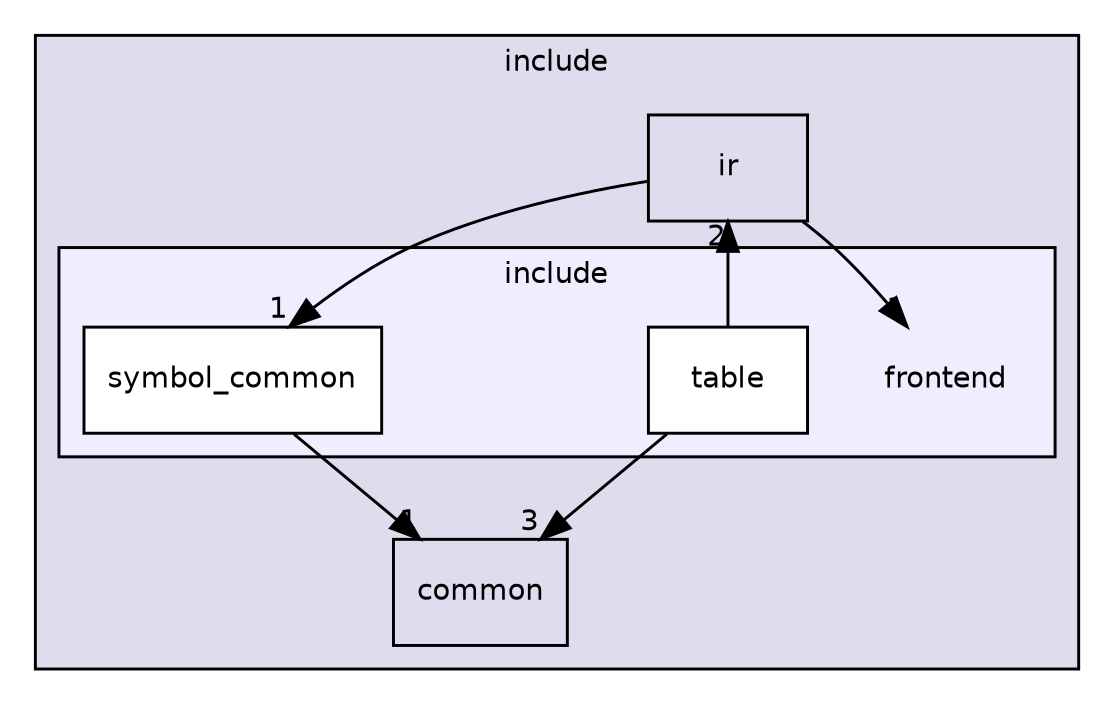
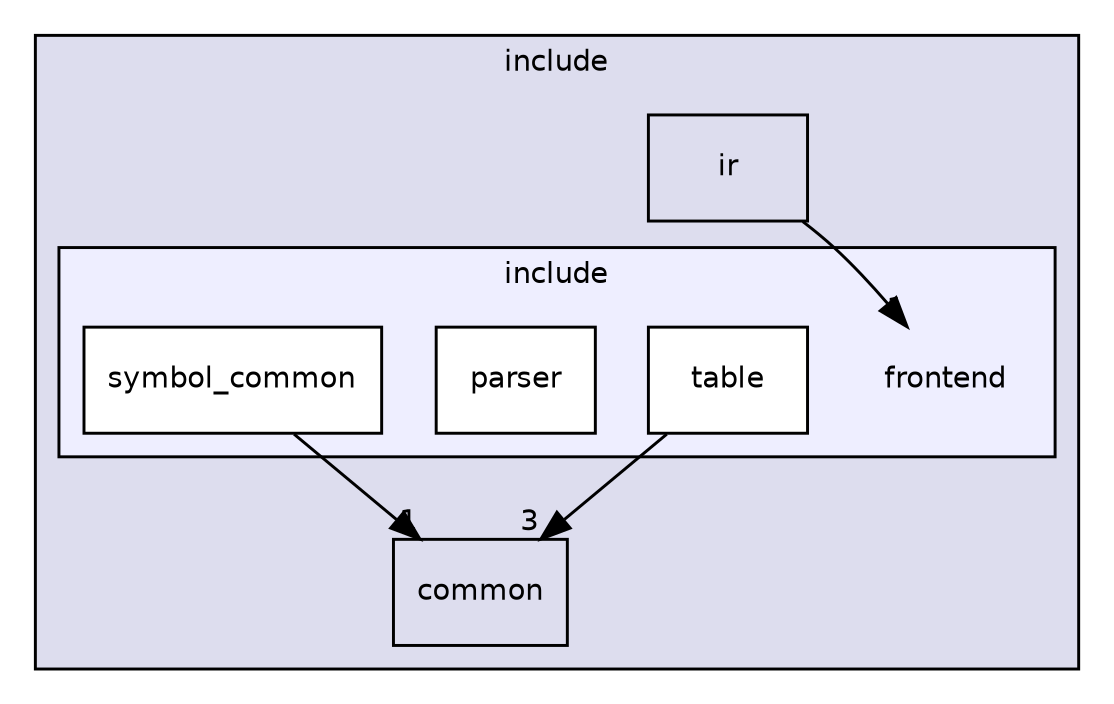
(472, 223) -> none
(728, 289) -> none
none -> (516, 380)
